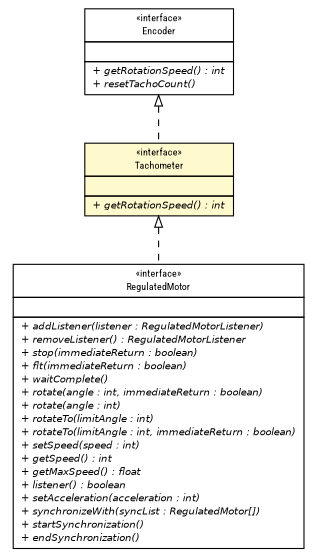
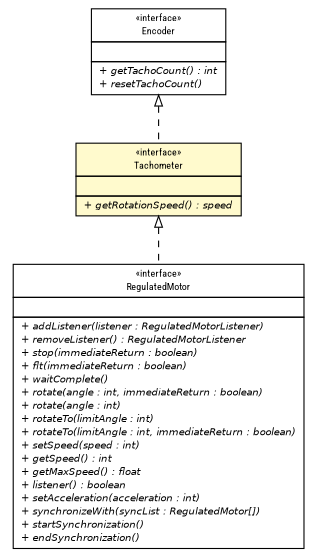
(159, 71) -> (159, 71)
(159, 205) -> (159, 205)
